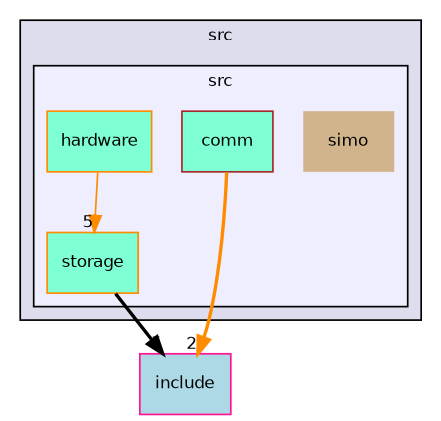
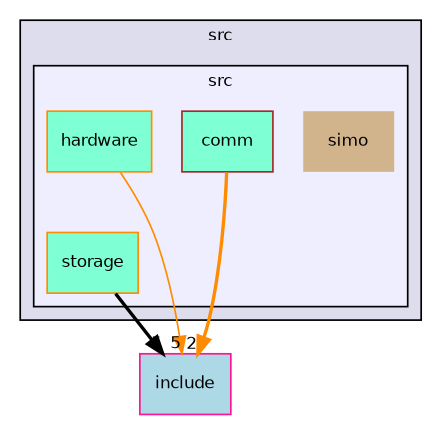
(97, 194) -> (160, 251)
